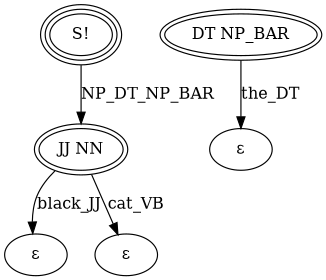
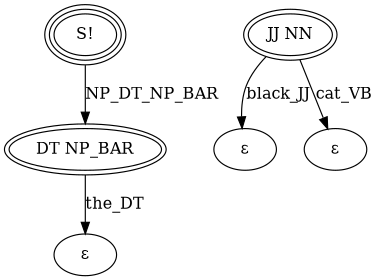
(81, 89) -> (85, 89)
